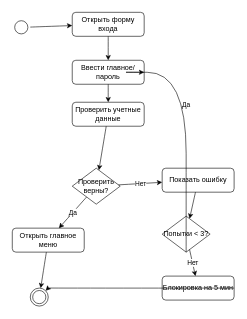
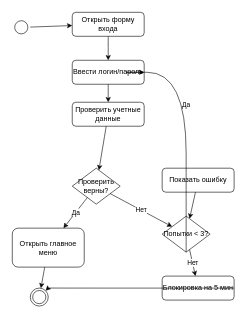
(108, 72) -> (108, 72)
(139, 184) -> (141, 210)
(48, 240) -> (48, 248)
